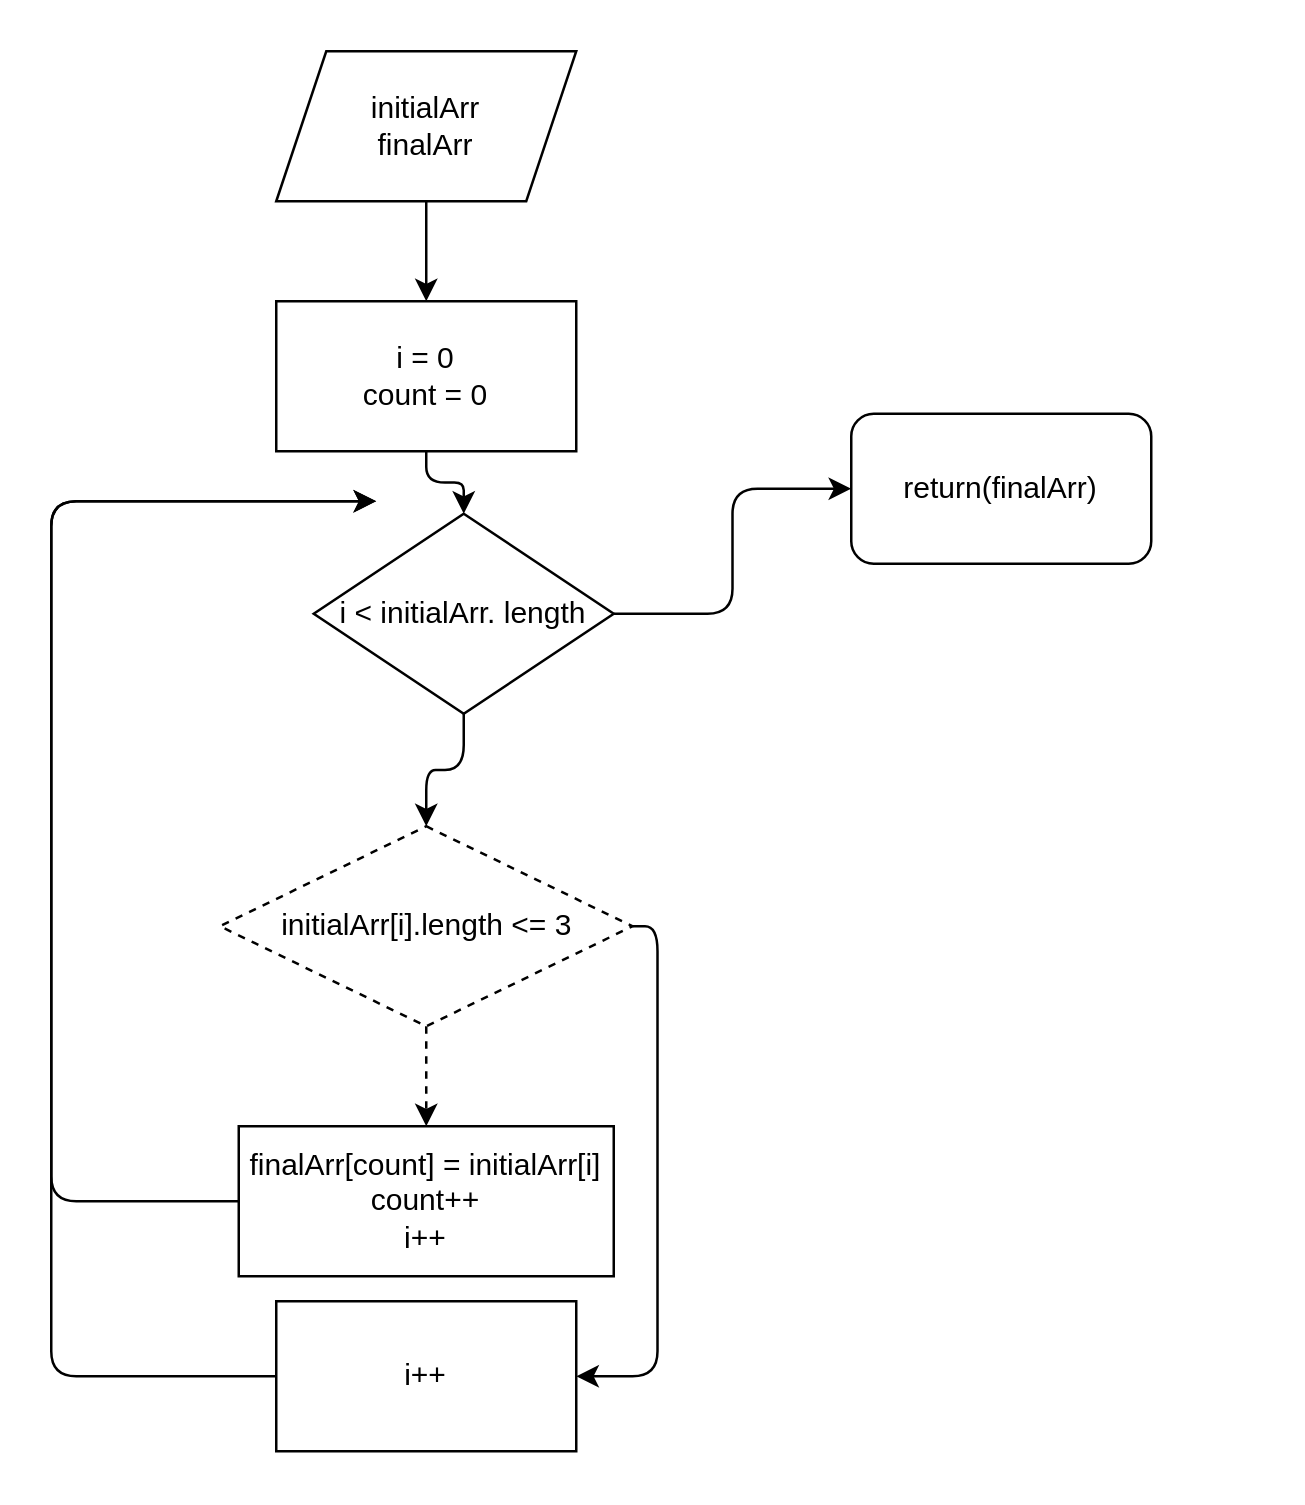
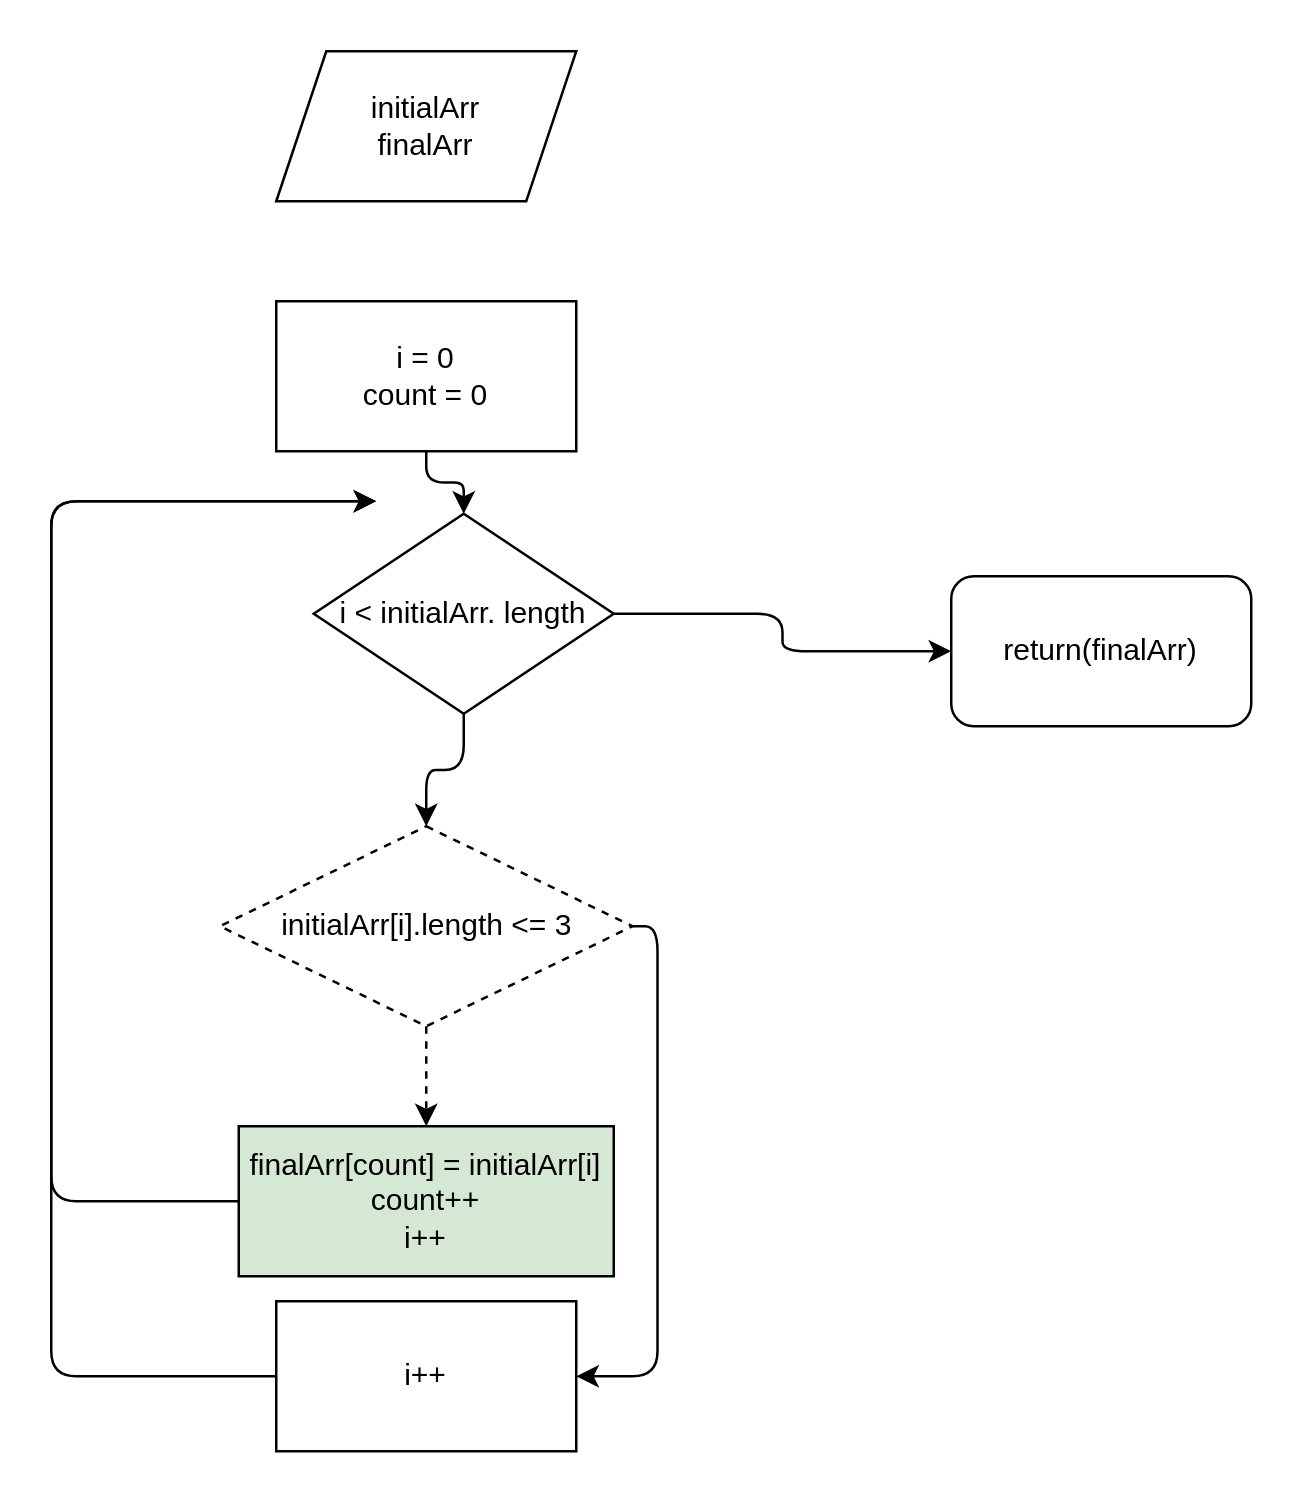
(426, 243) -> none
(1001, 489) -> (1101, 651)
(426, 1201) -> (426, 1201)
